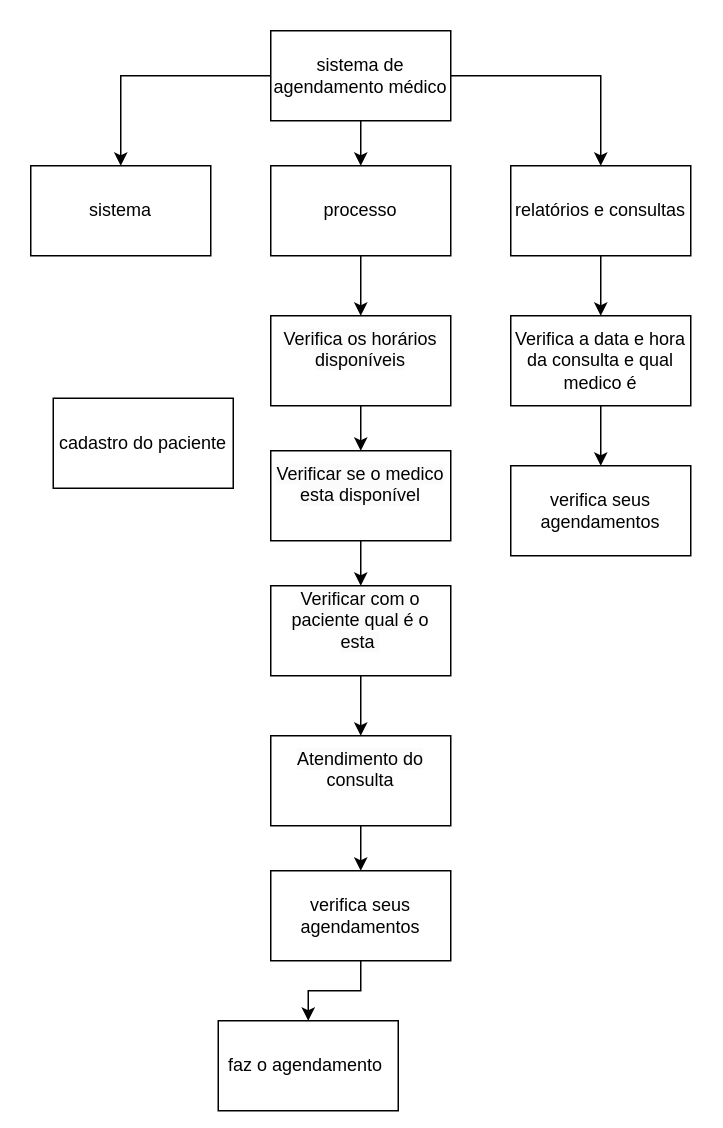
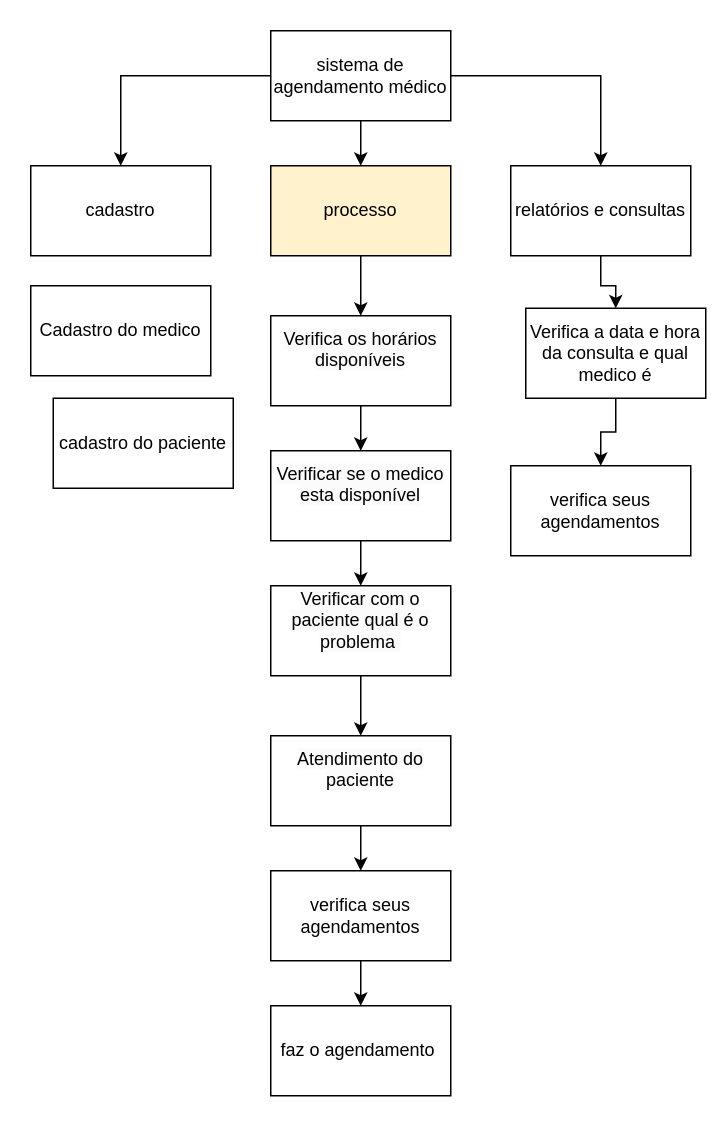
(121, 211) -> (121, 211)
(361, 211) -> (361, 211)
none -> (121, 331)
(601, 361) -> (616, 353)
(361, 631) -> (361, 631)
(361, 781) -> (361, 781)
(308, 1066) -> (361, 1051)
